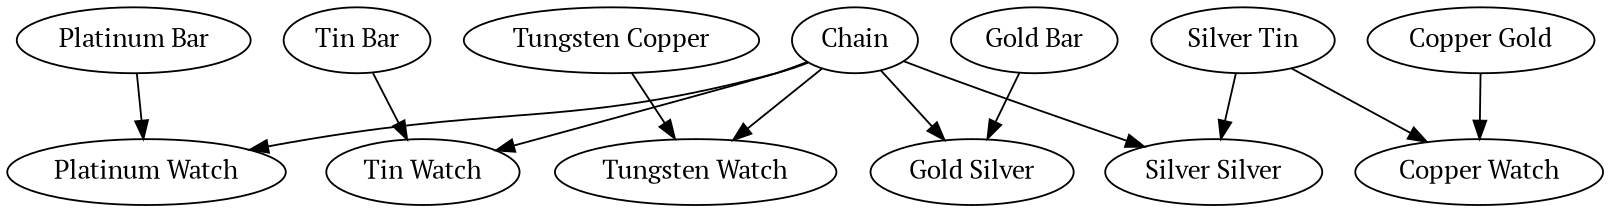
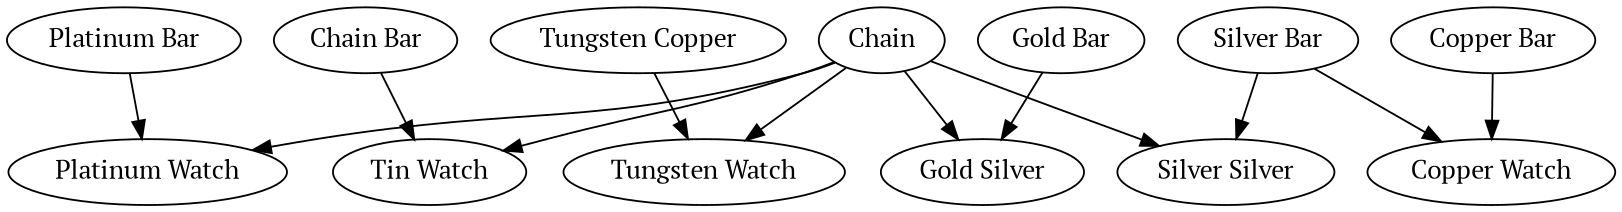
(357, 40) -> (366, 40)
(1243, 40) -> (1268, 40)
(1481, 40) -> (1493, 40)
